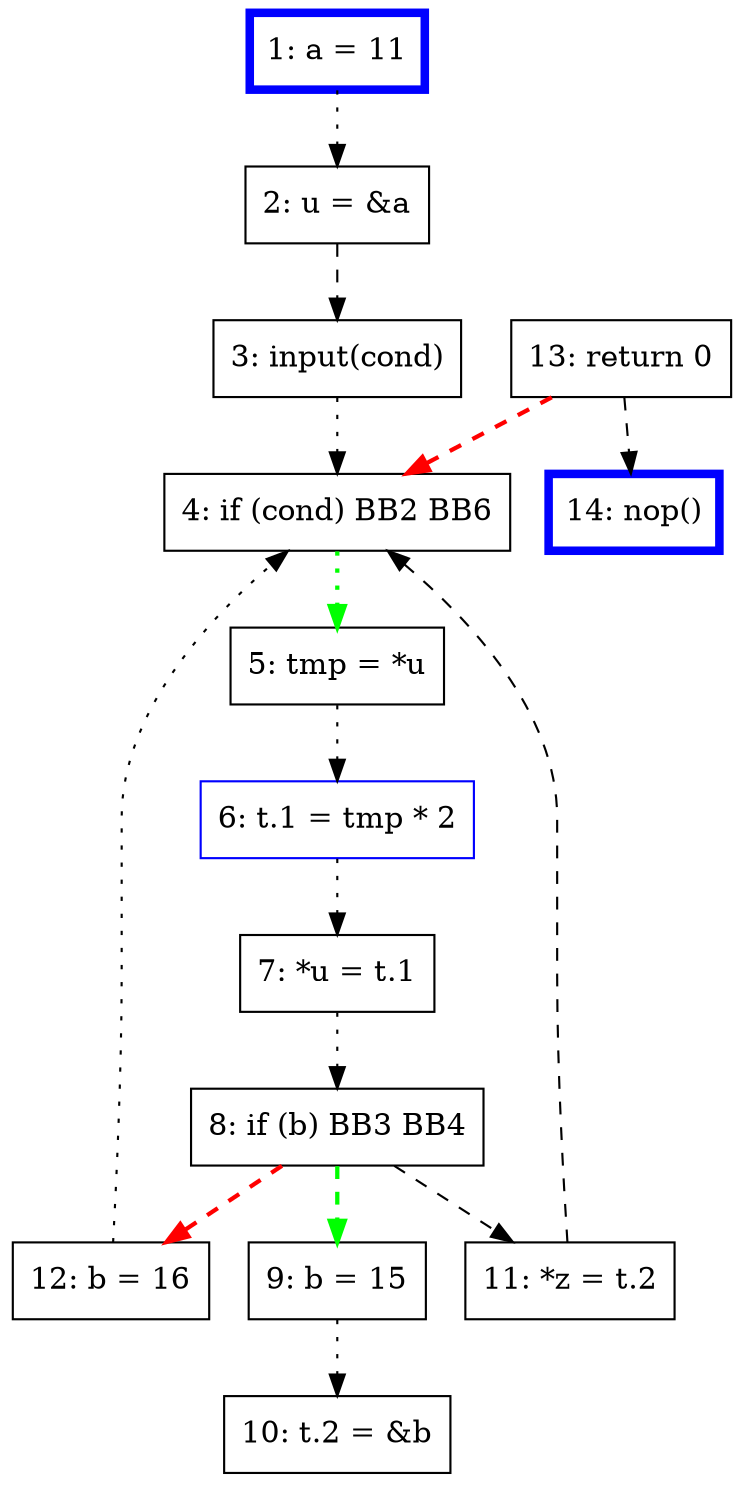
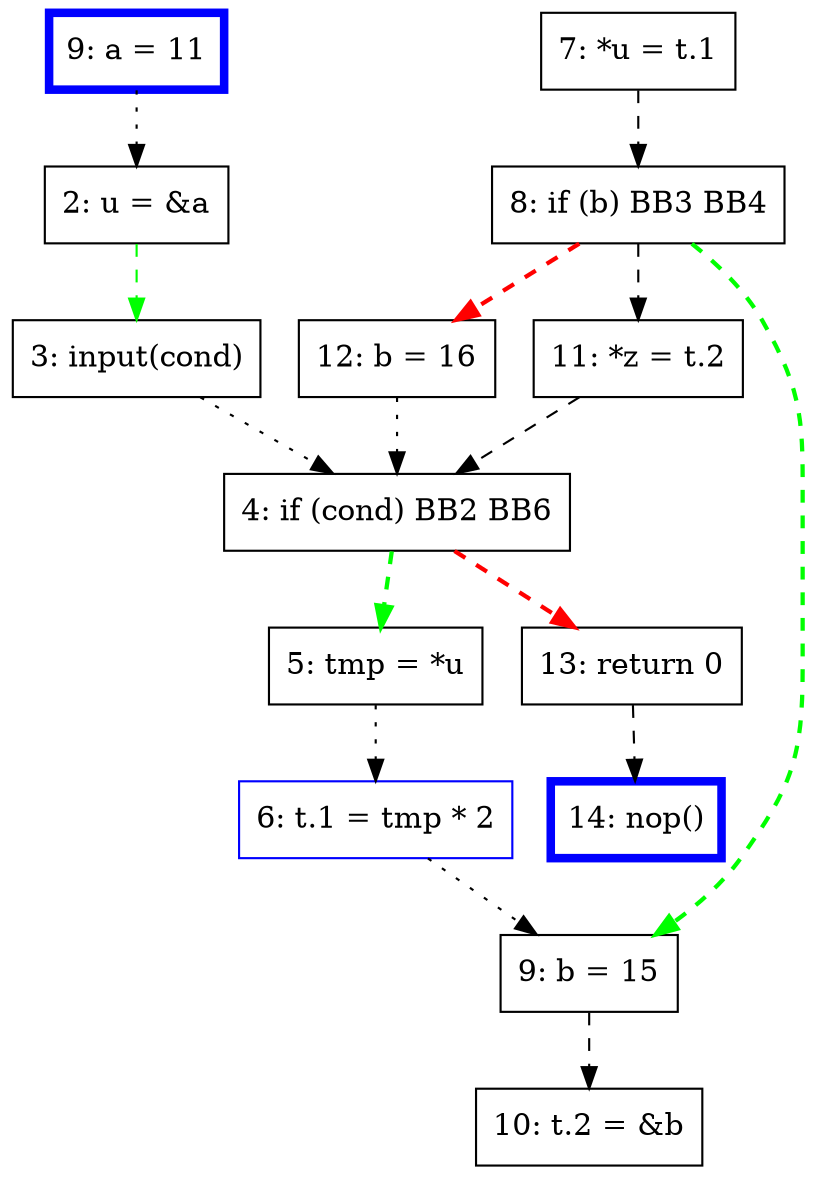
(337, 51) -> (137, 51)
(337, 271) -> (137, 271)
(489, 430) -> (505, 583)
(337, 579) -> (388, 579)
(337, 886) -> (473, 890)
(337, 1040) -> (638, 118)
(337, 1347) -> (589, 1040)
